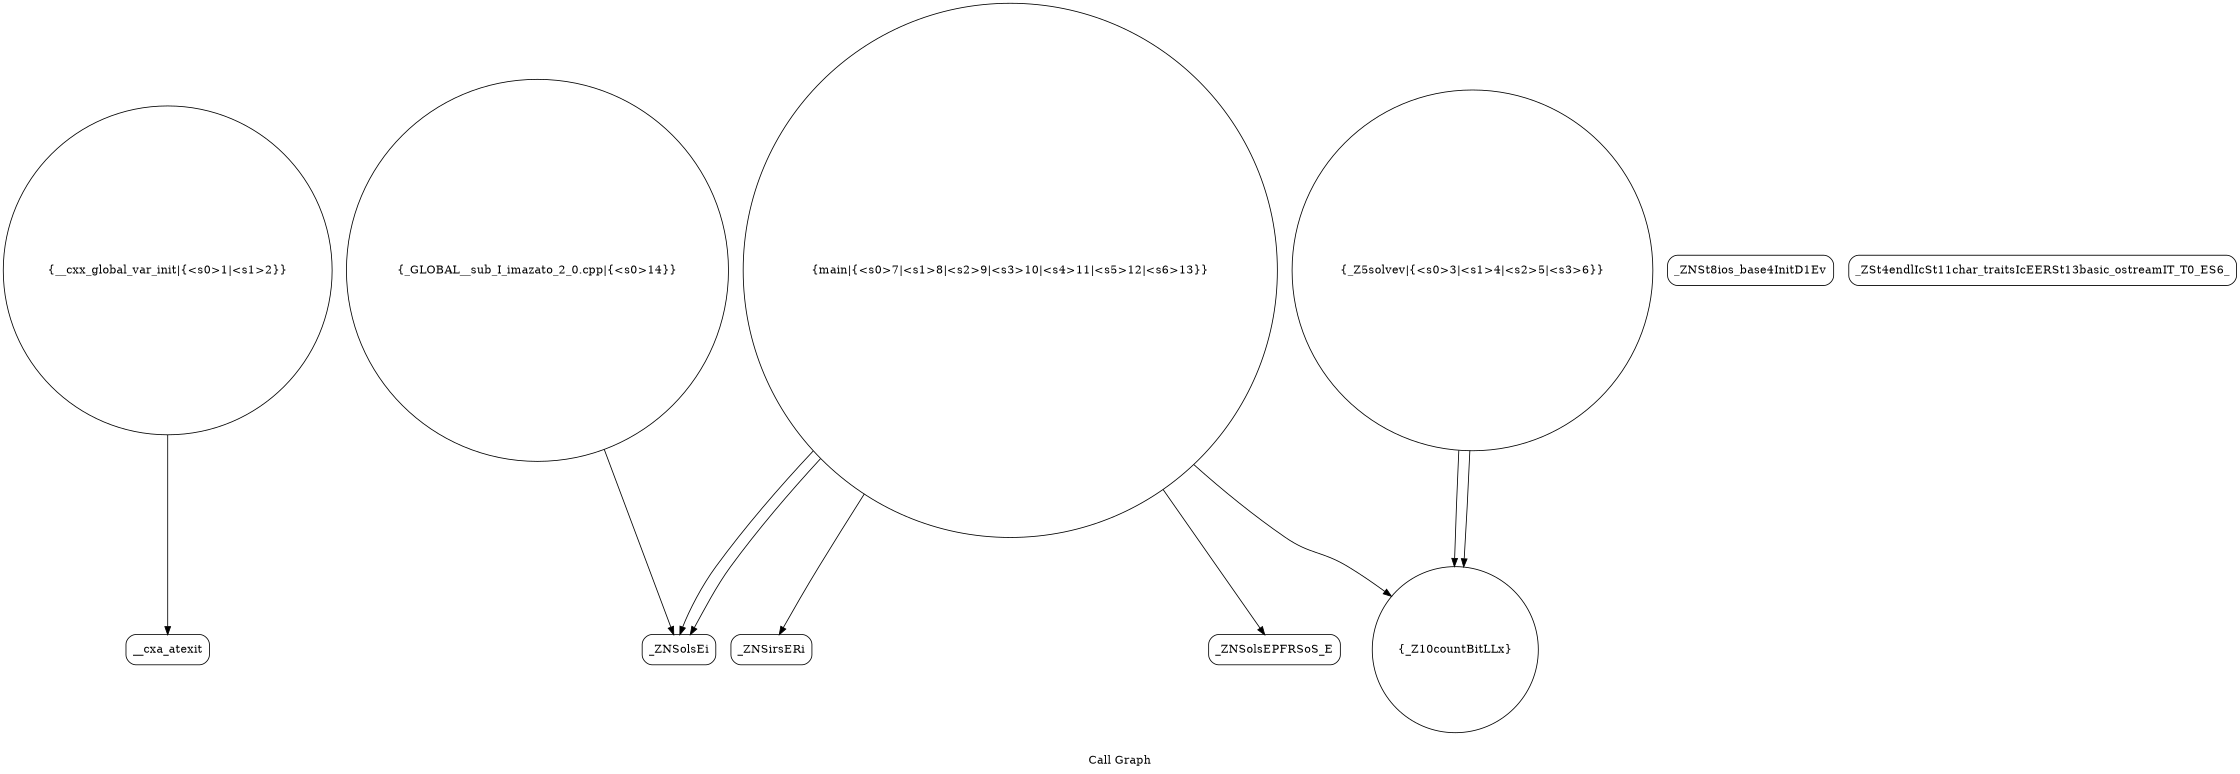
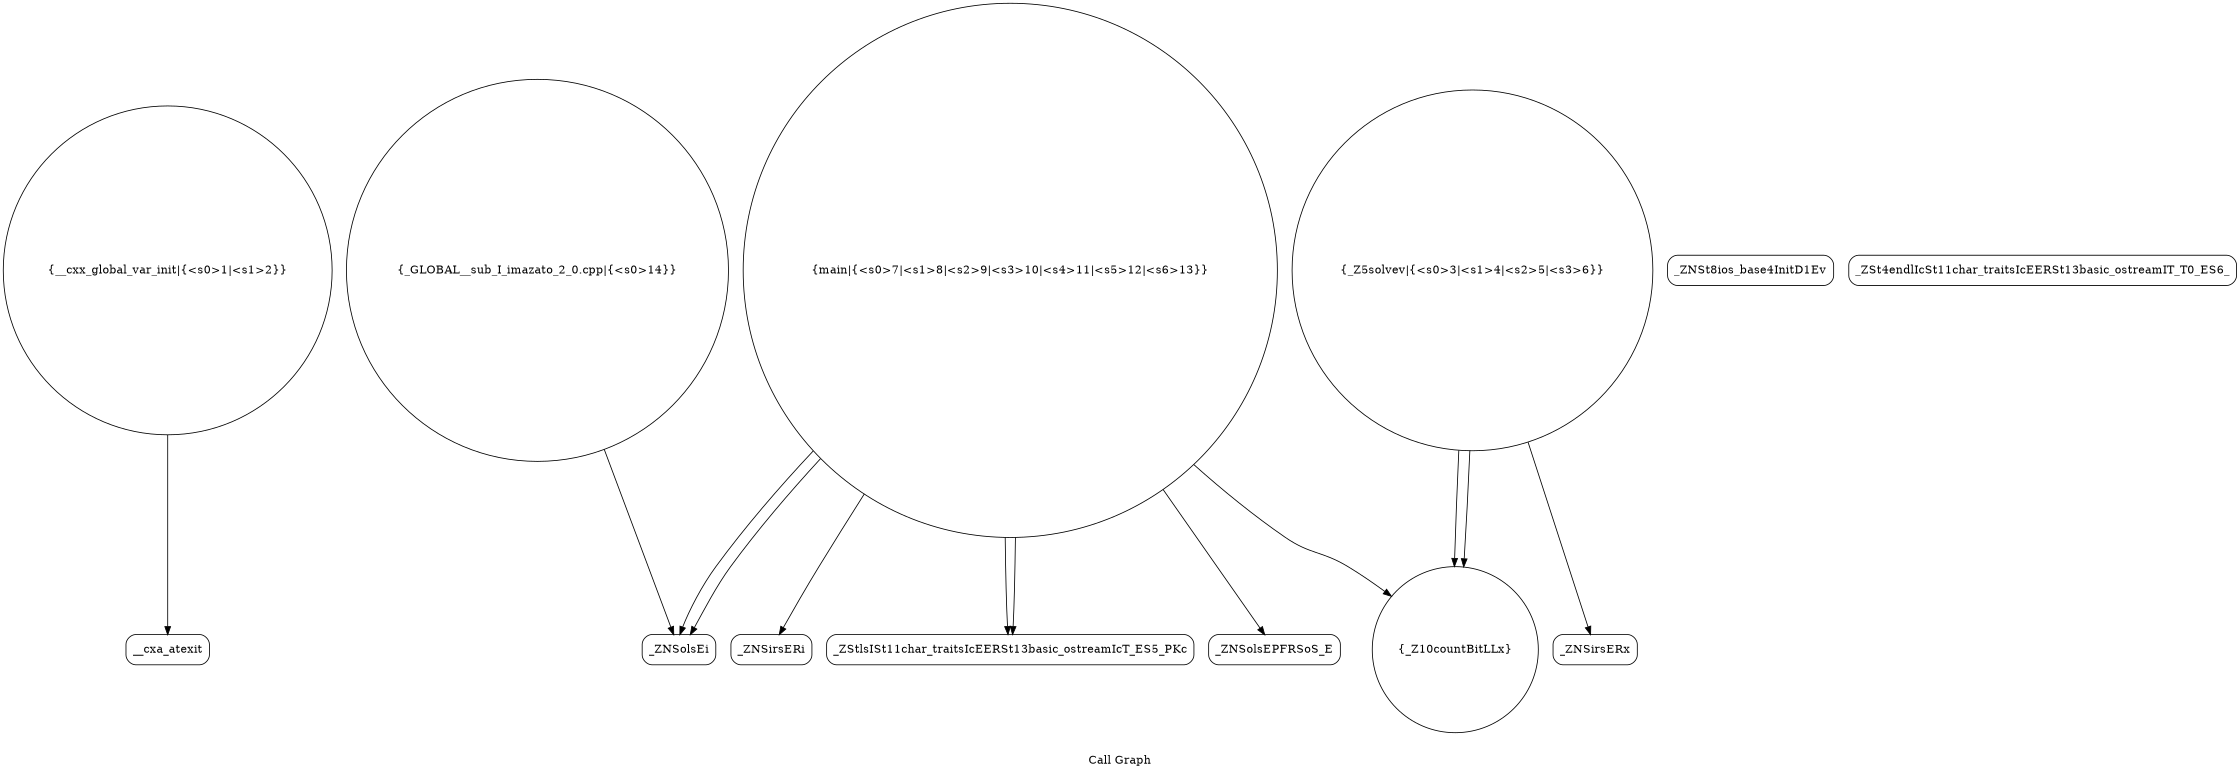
none -> (1010, 650)
none -> (1595, 650)
